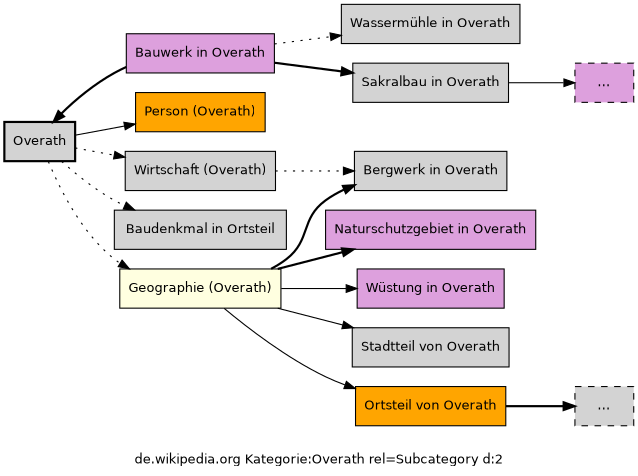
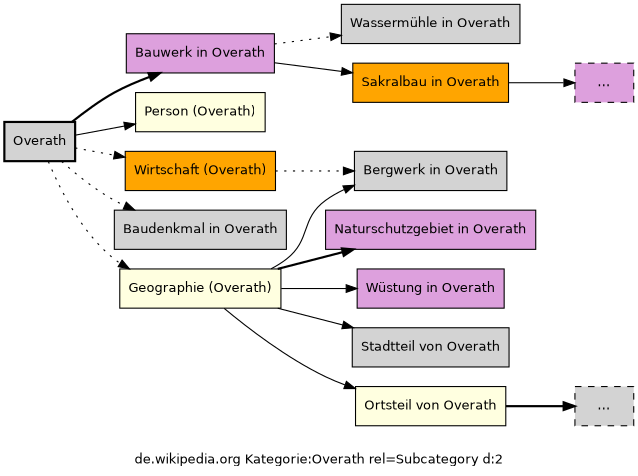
(308, 67) -> (308, 67)
(431, 83) -> (431, 83)
(92, 88) -> (109, 96)
(200, 112) -> (200, 112)
(200, 171) -> (200, 171)
(306, 228) -> (306, 228)
(200, 230) -> (200, 230)
(431, 406) -> (431, 406)
